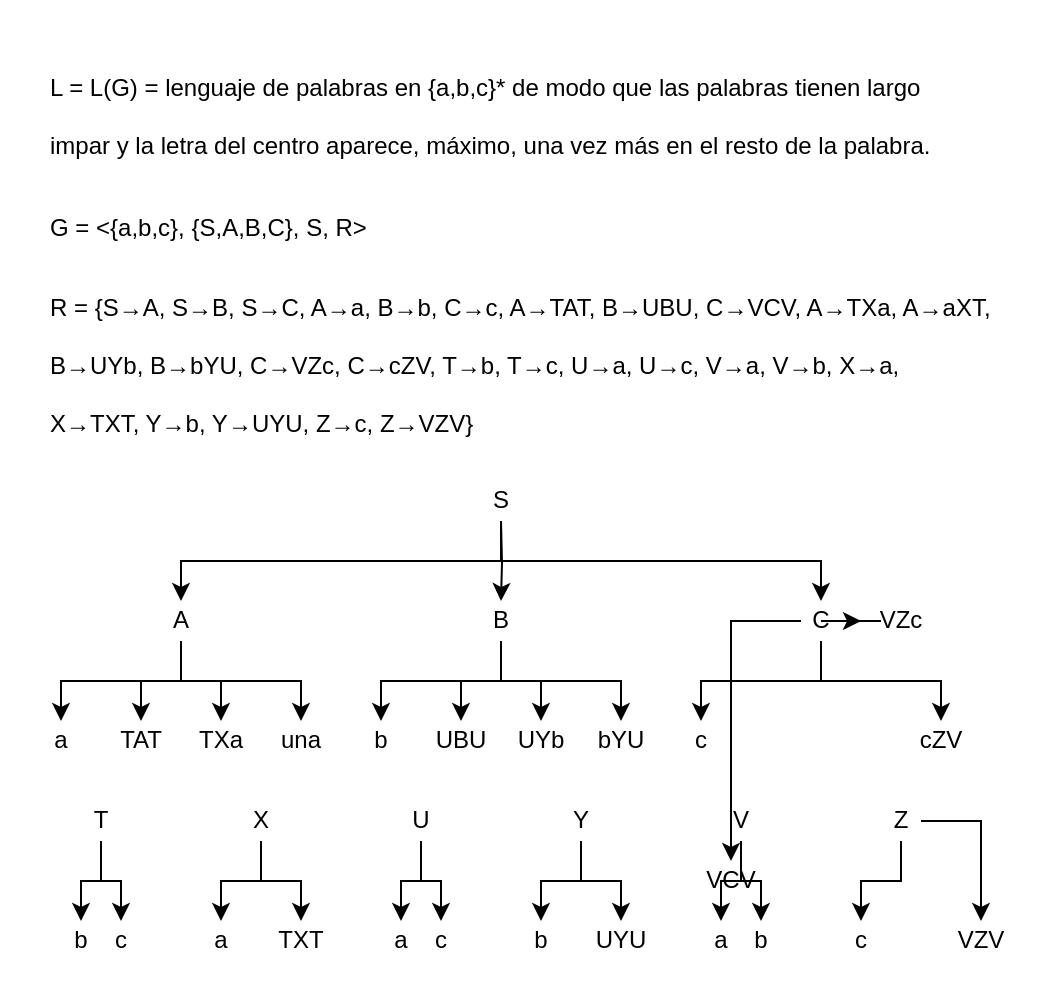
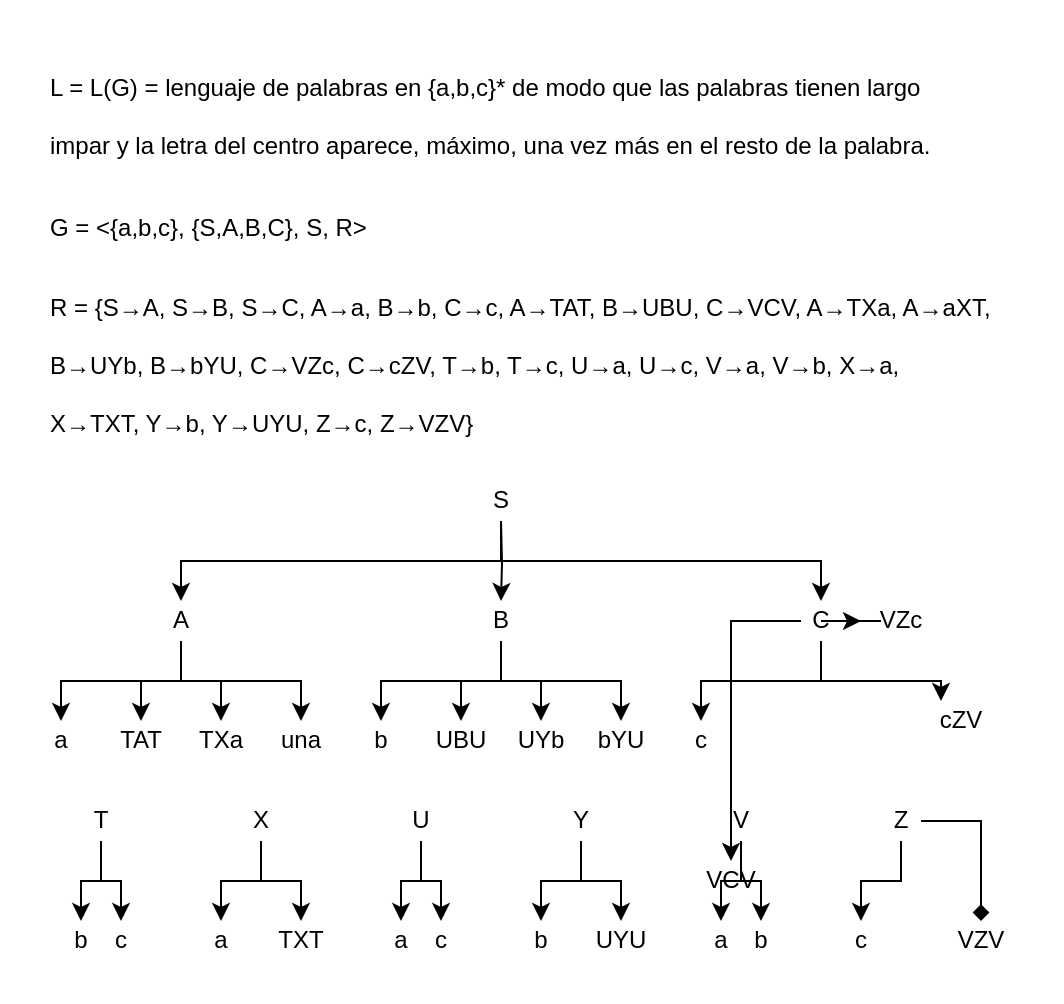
(941, 741) -> (961, 721)
(981, 906) -> (981, 905)
